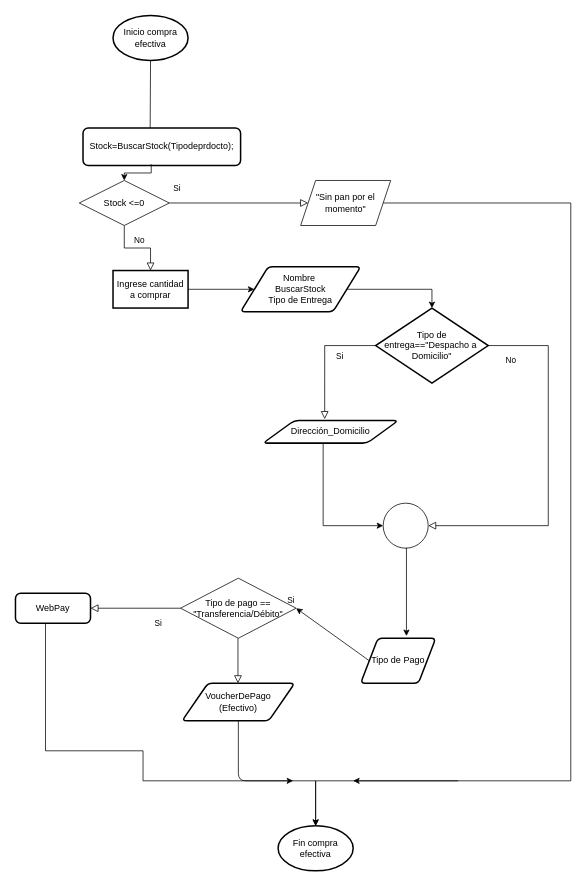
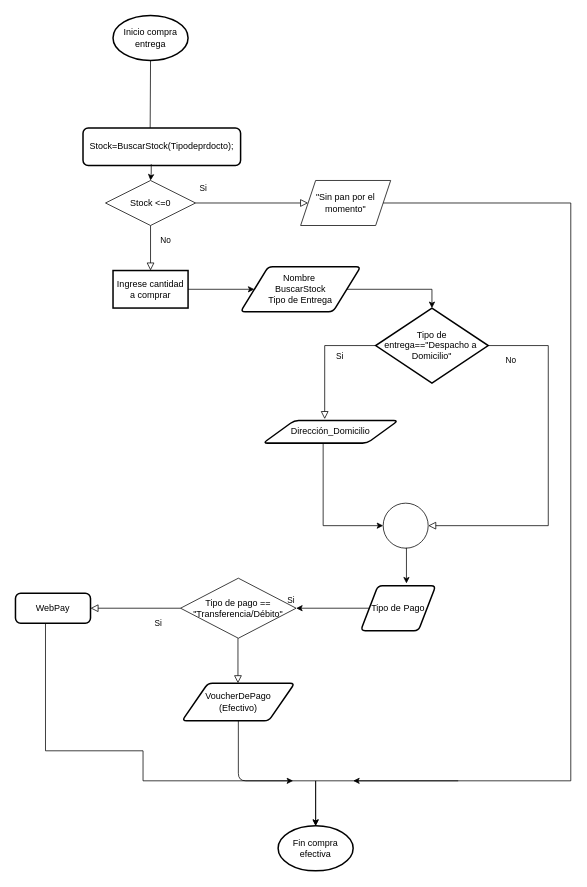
(150, 38) -> (150, 38)
(124, 203) -> (150, 203)
(398, 660) -> (398, 608)
